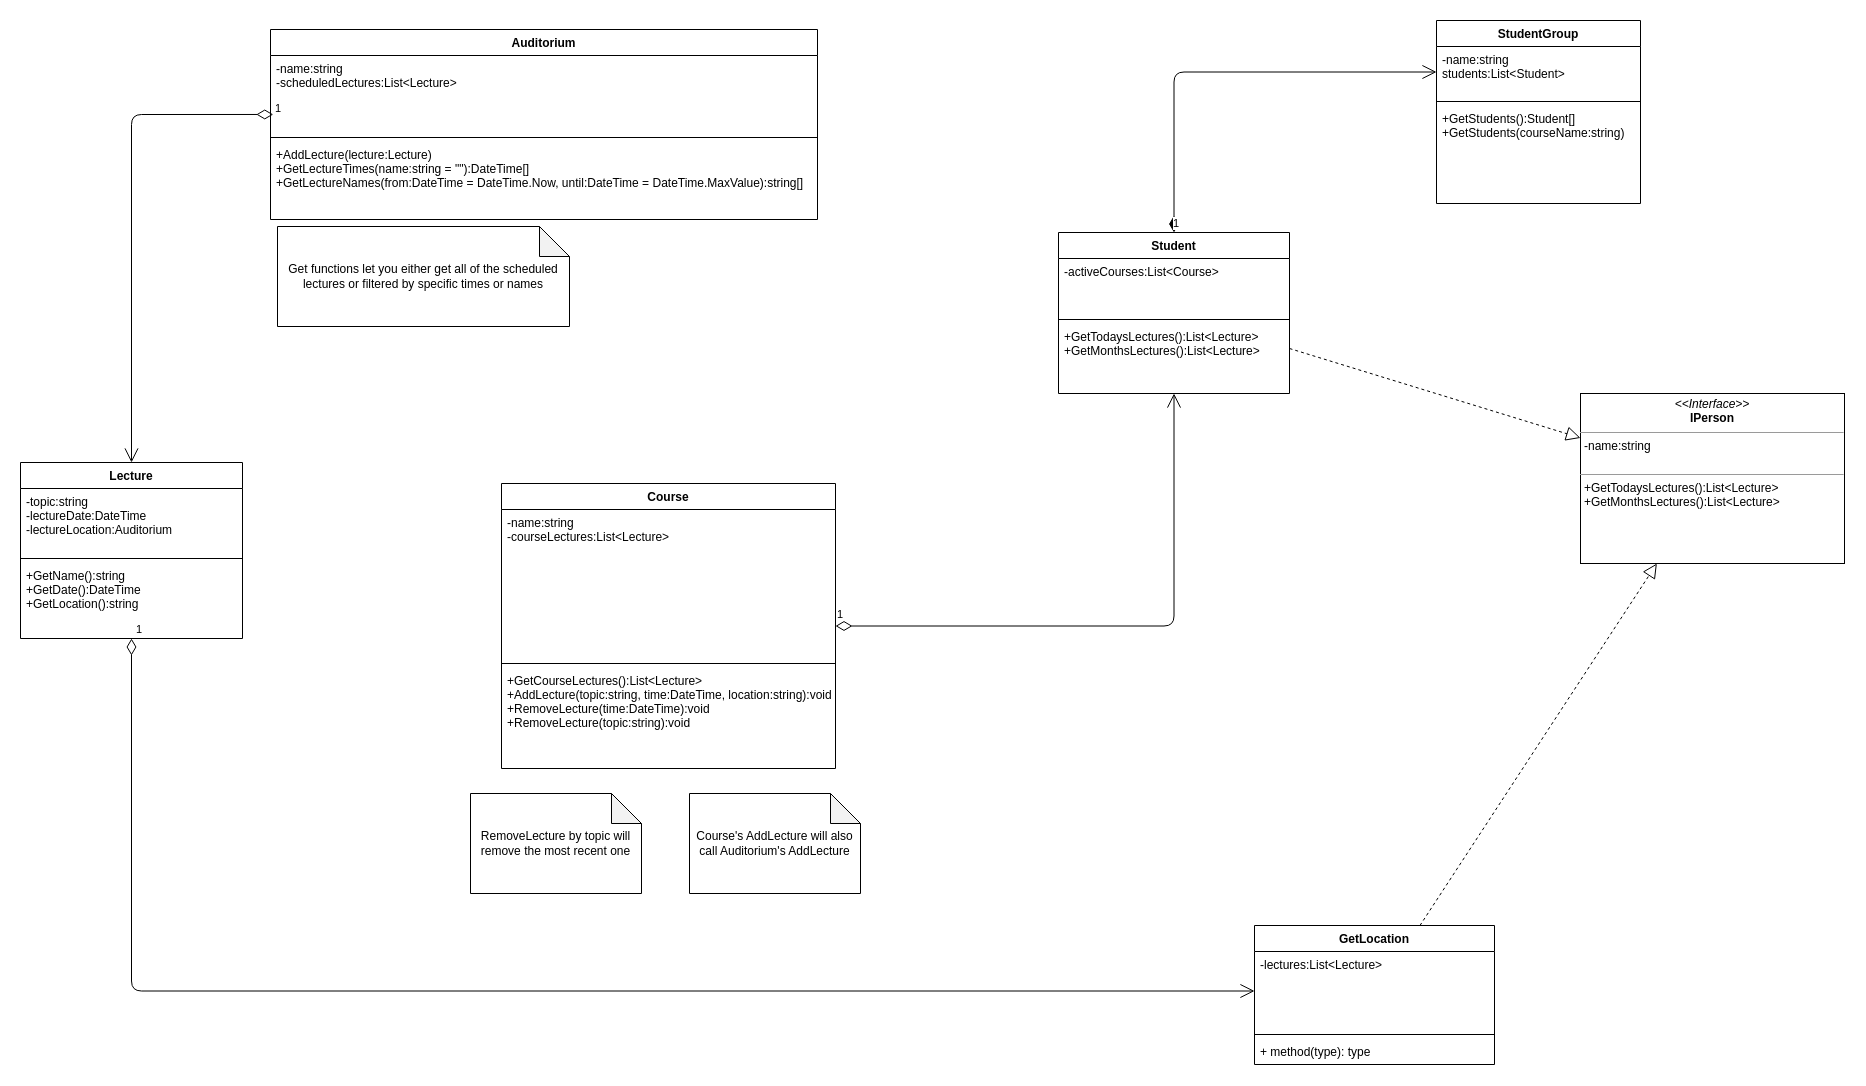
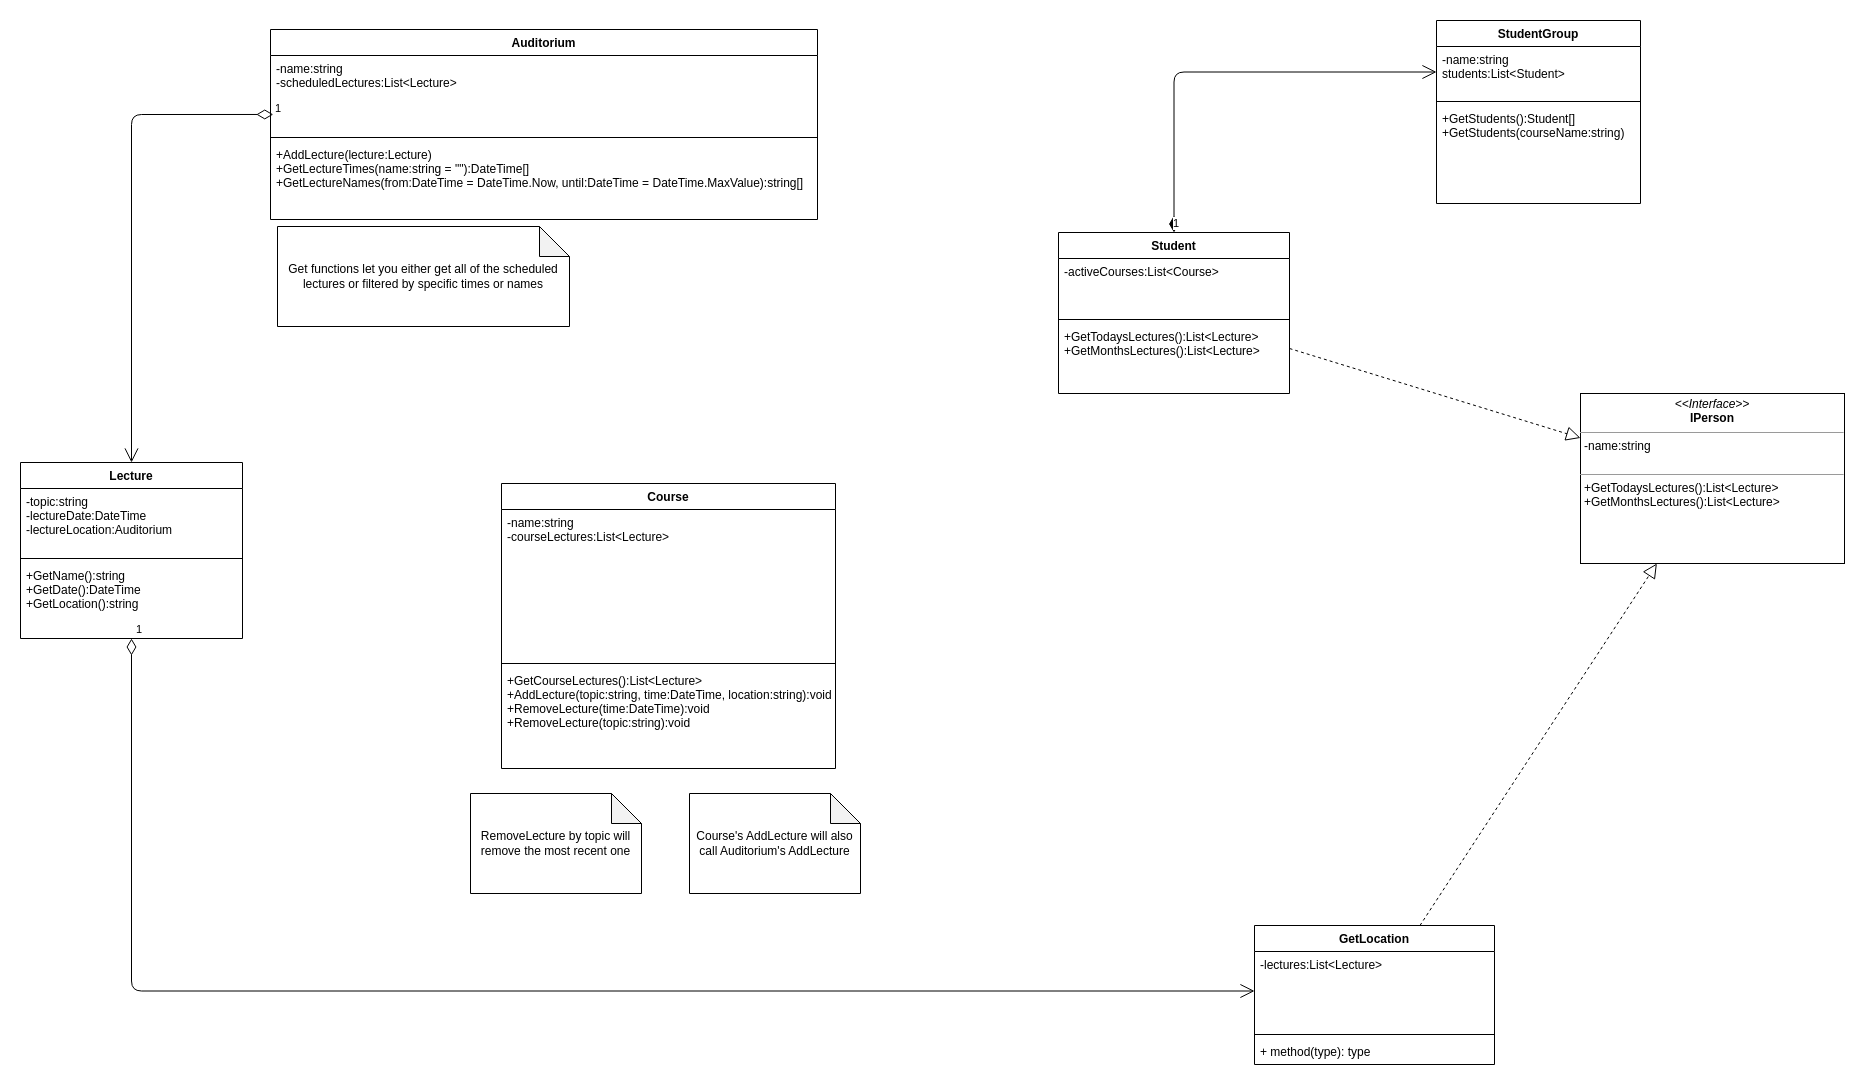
(1123, 626) -> none
